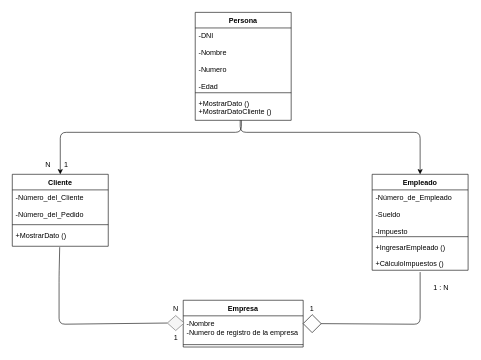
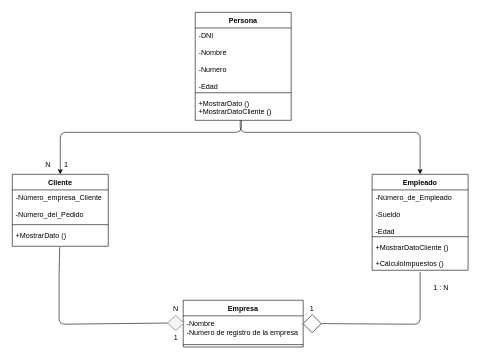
(51, 198) -> (60, 198)
(413, 198) -> (413, 198)
(414, 247) -> (417, 247)
